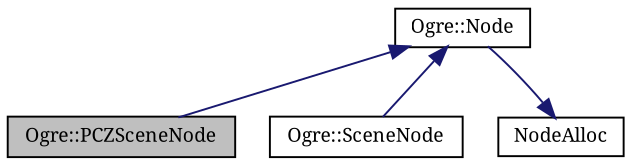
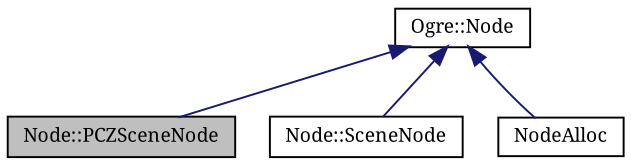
(516, 73) -> (507, 91)
(121, 137) -> (121, 137)
(366, 137) -> (366, 137)
